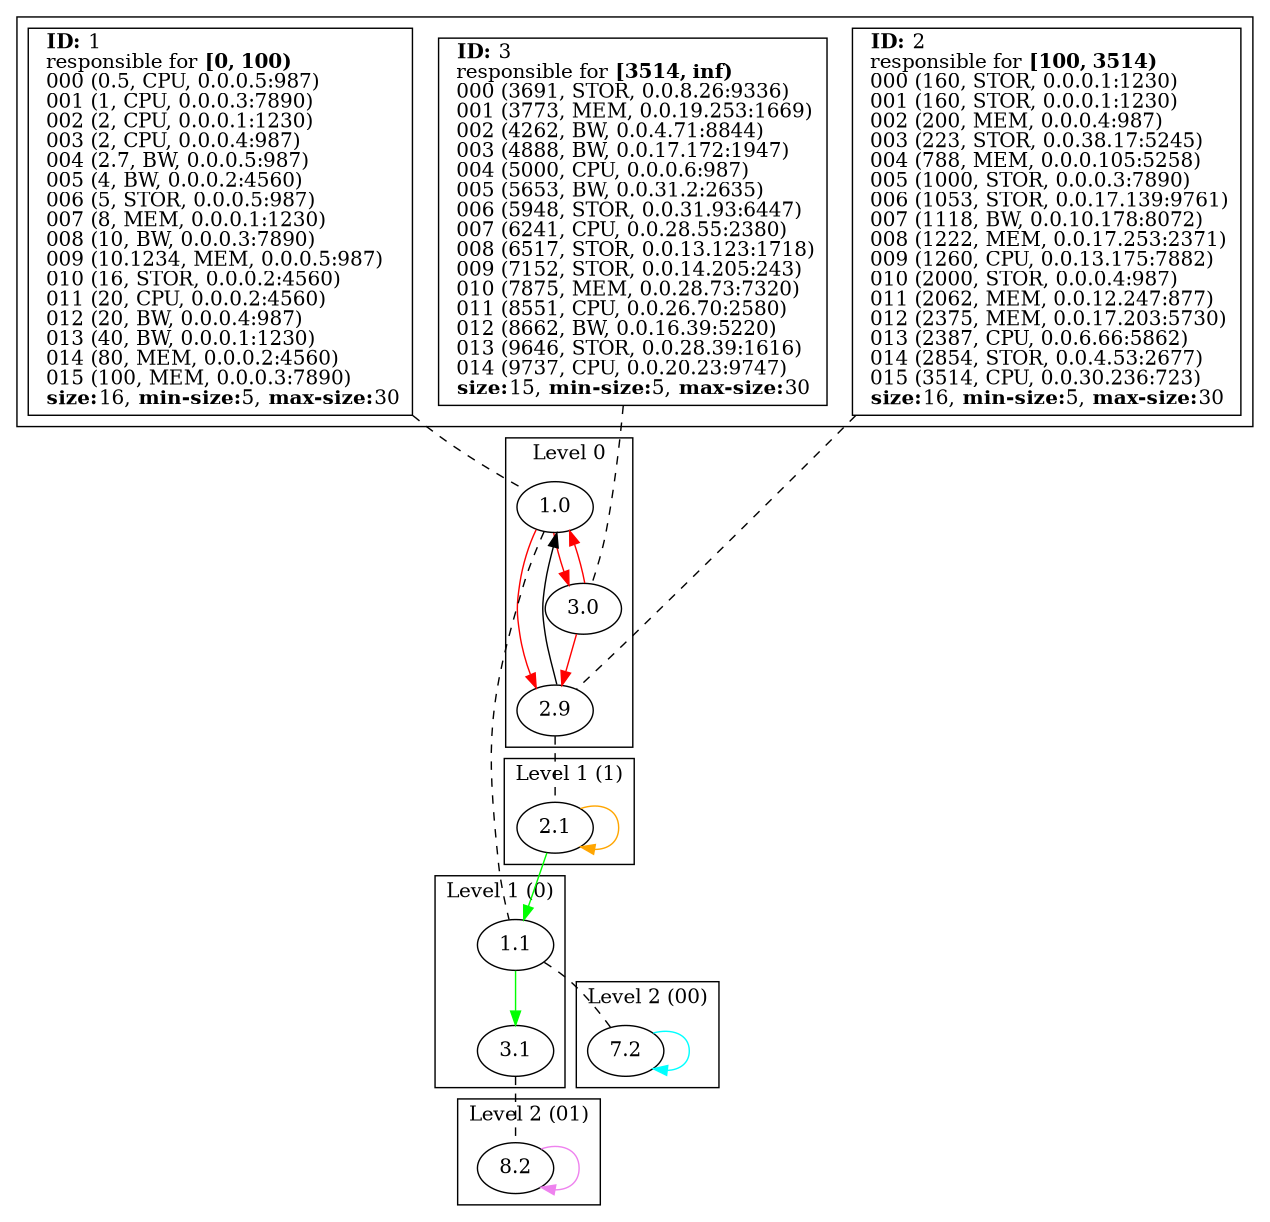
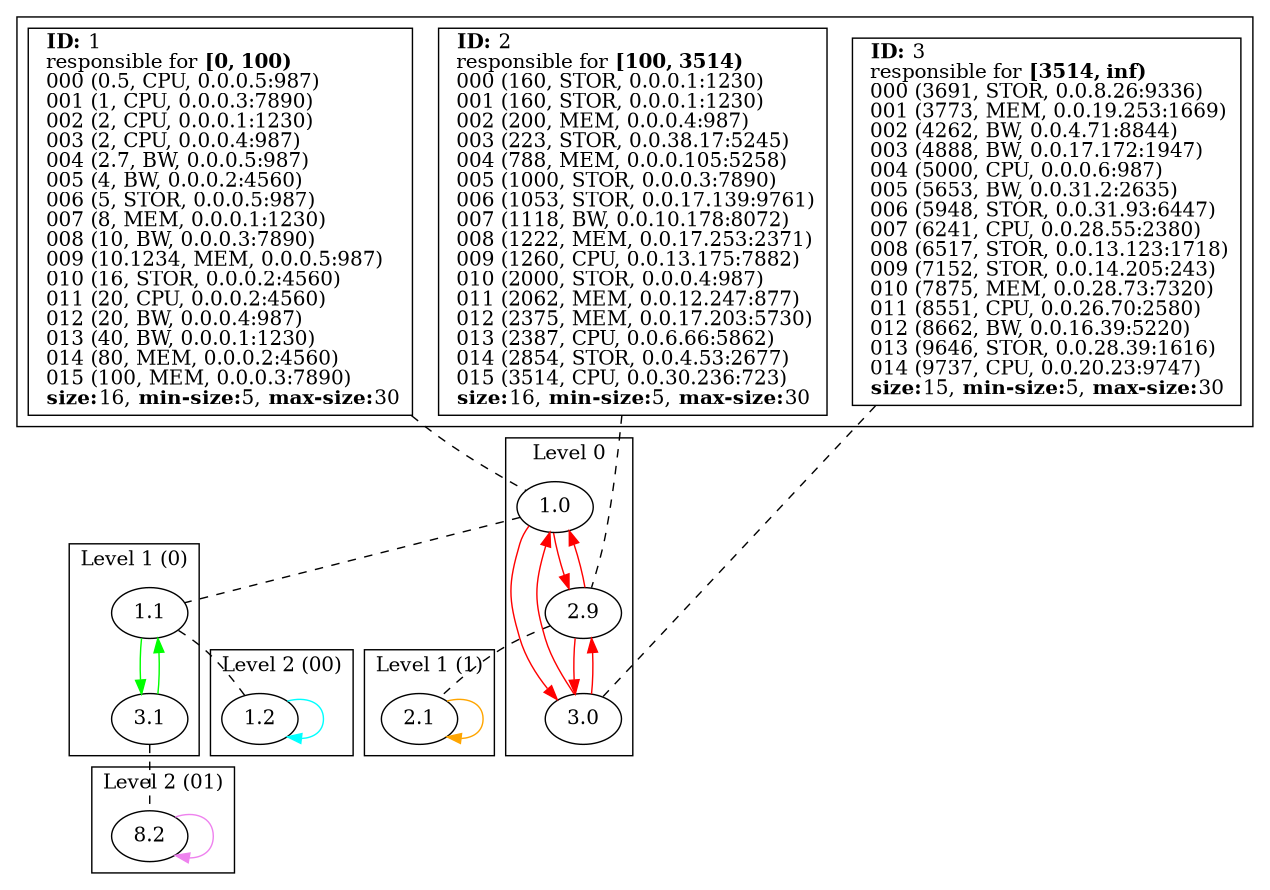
(543, 616) -> (580, 566)
none -> (574, 659)
(536, 885) -> (159, 673)
(626, 1051) -> (260, 719)
